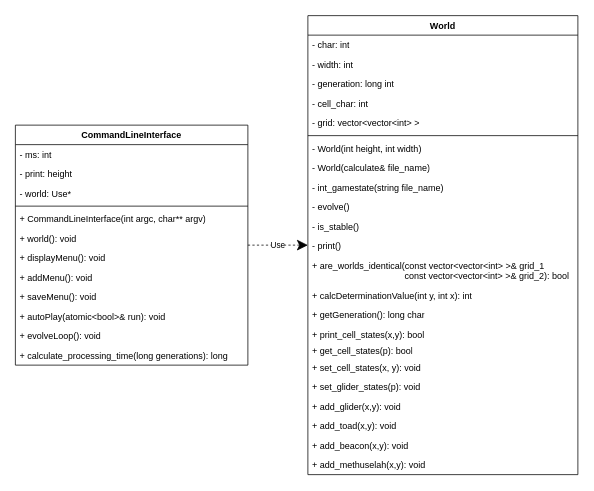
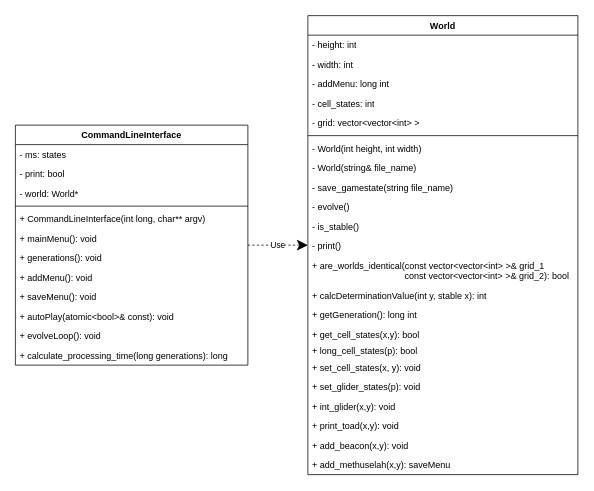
(335, 46) -> (339, 46)
(360, 85) -> (353, 85)
(346, 104) -> (351, 104)
(38, 155) -> (47, 155)
(377, 169) -> (371, 169)
(52, 175) -> (47, 175)
(389, 188) -> (392, 188)
(48, 194) -> (52, 194)
(125, 220) -> (124, 220)
(52, 239) -> (59, 239)
(66, 259) -> (67, 259)
(404, 296) -> (412, 296)
(376, 316) -> (372, 316)
(99, 317) -> (104, 317)
(379, 335) -> (375, 335)
(371, 352) -> (372, 352)
(362, 407) -> (361, 407)
(359, 427) -> (363, 427)
(373, 466) -> (385, 466)
